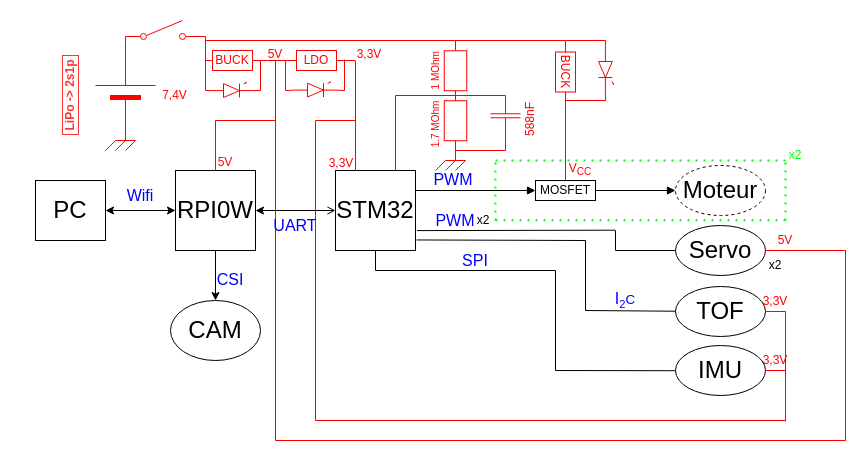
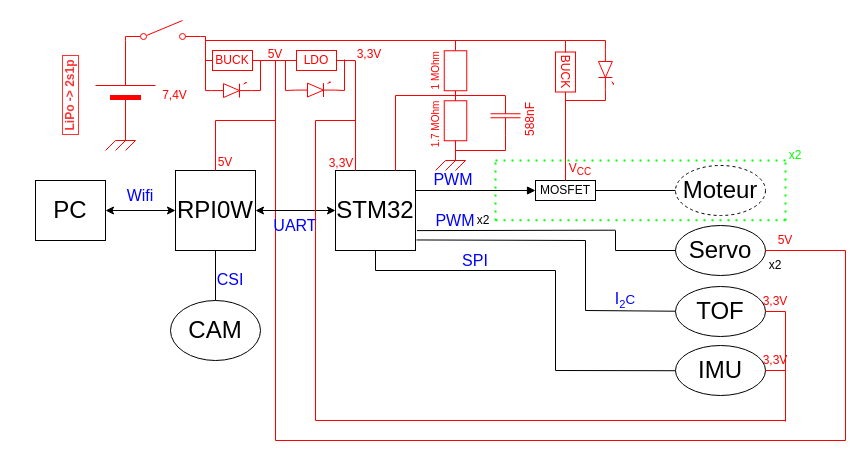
(666, 191) -> (670, 191)
(329, 211) -> (327, 211)
(216, 292) -> (216, 294)
